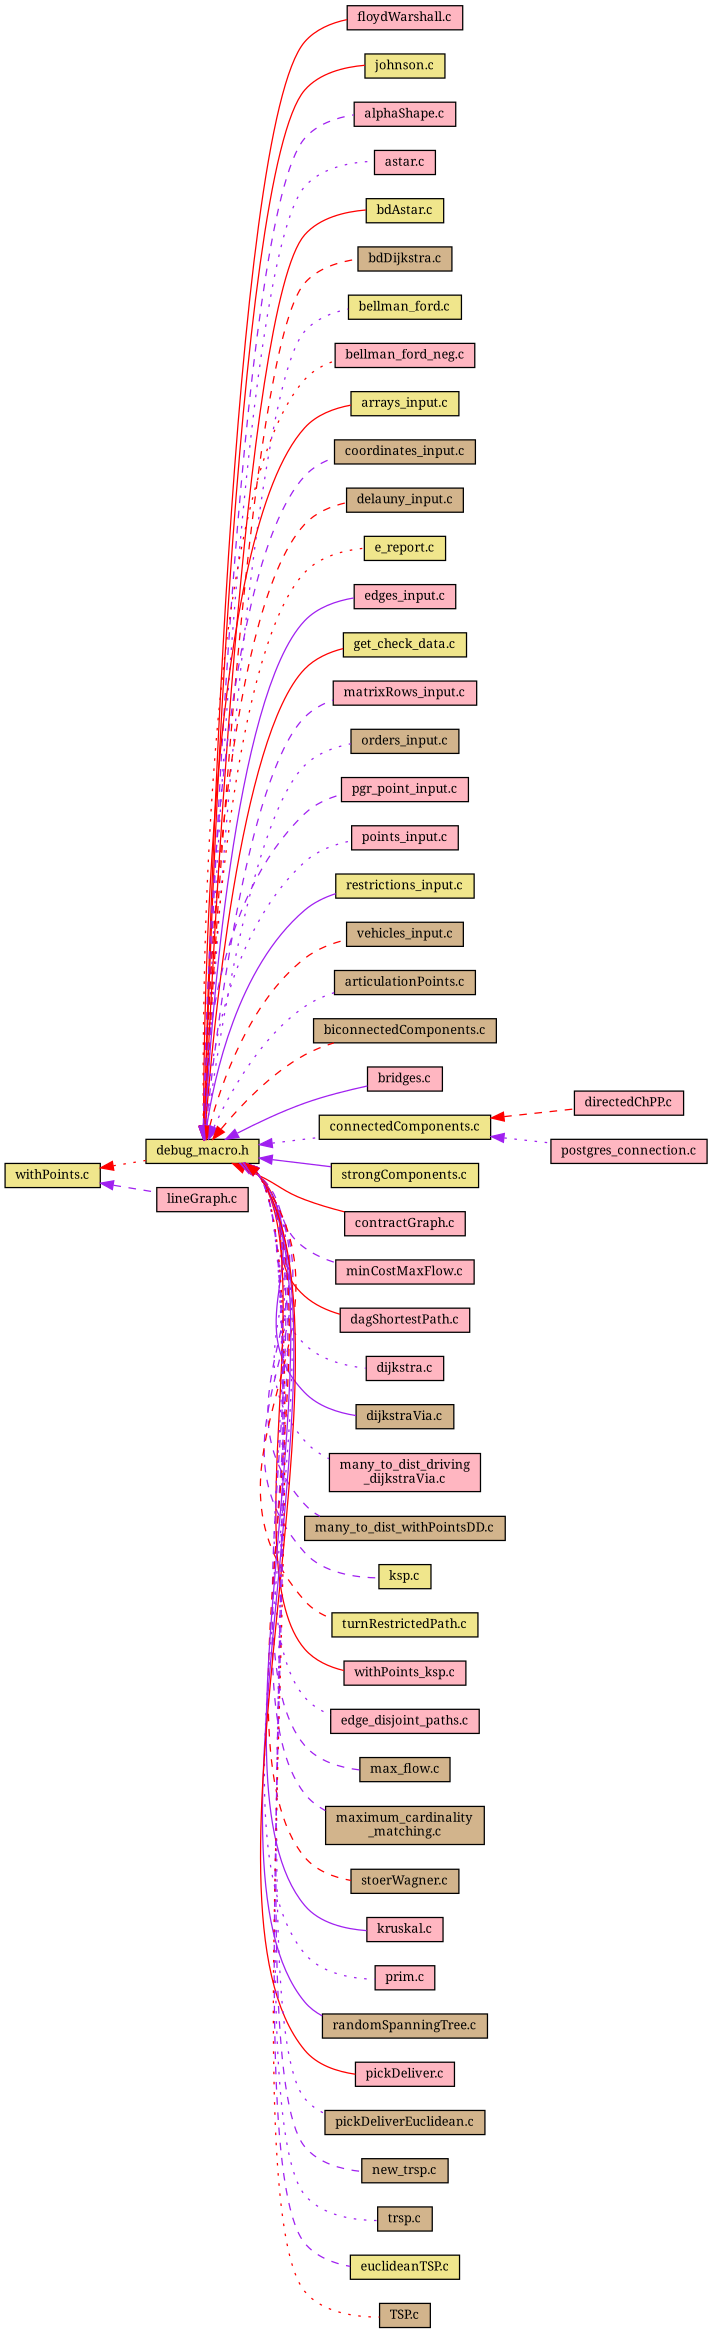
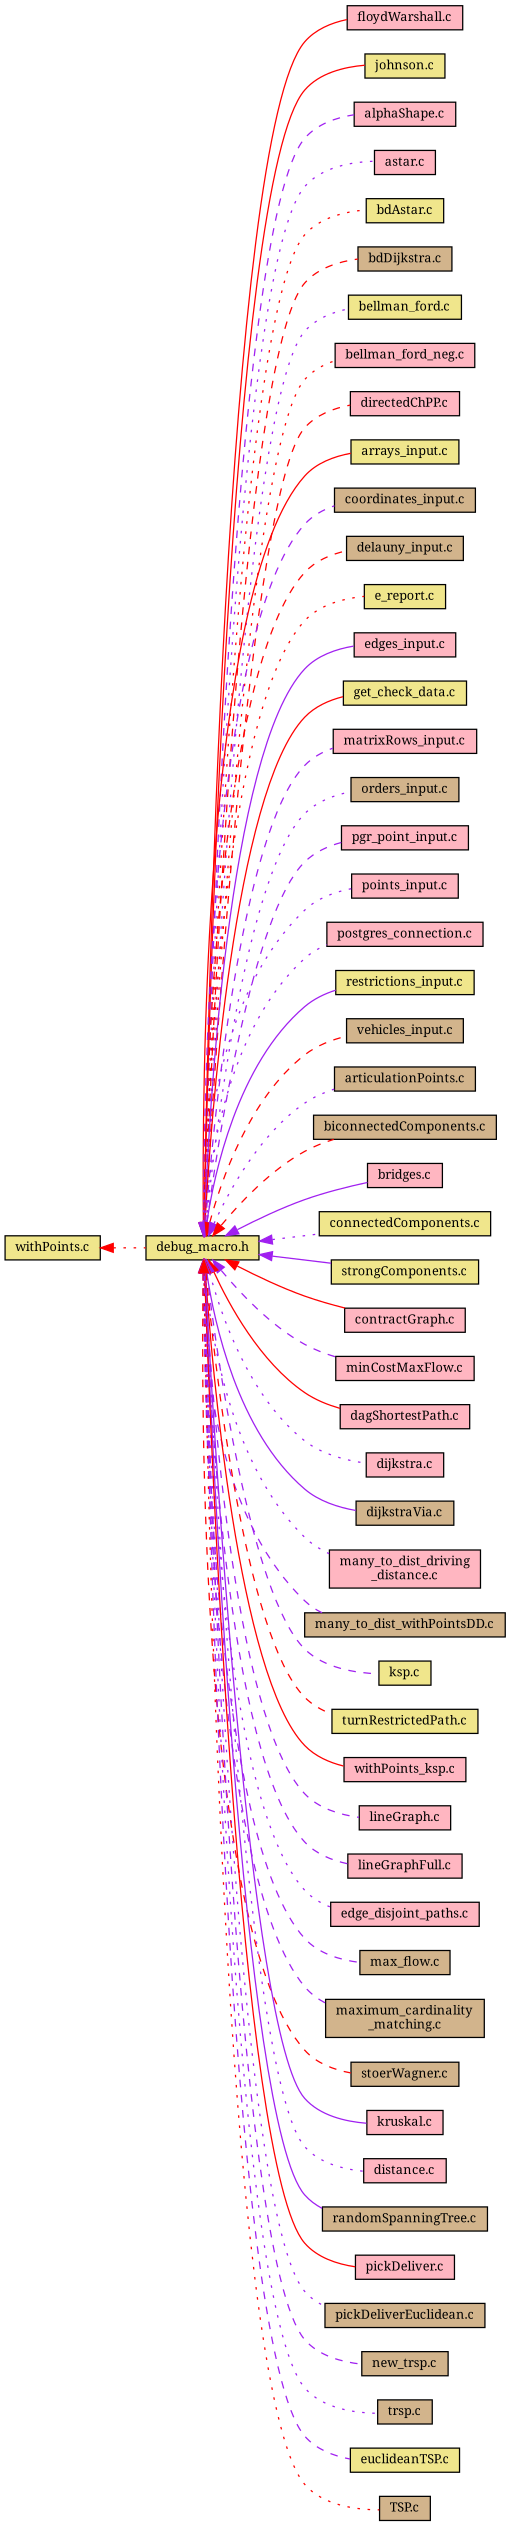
(235, 643) -> (232, 692)
(539, 1113) -> (238, 796)
(528, 1140) -> (248, 1040)
(135, 1189) -> (244, 1628)
(405, 1473) -> (405, 1569)
none -> (405, 1866)
(405, 1978) -> (405, 2171)
